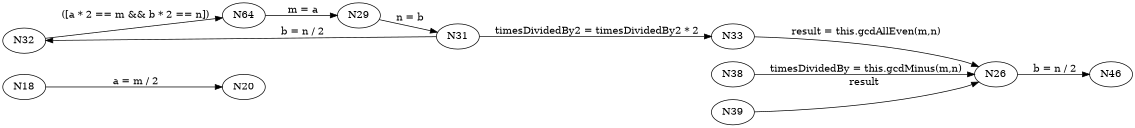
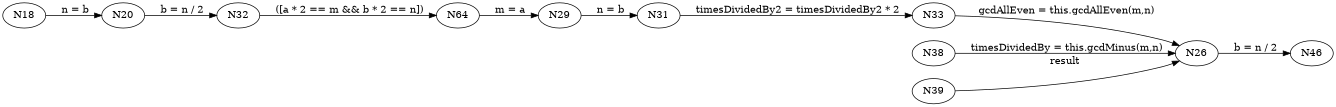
(864, 32) -> (1065, 11)
(245, 39) -> (177, 15)
(134, 82) -> (74, 10)
